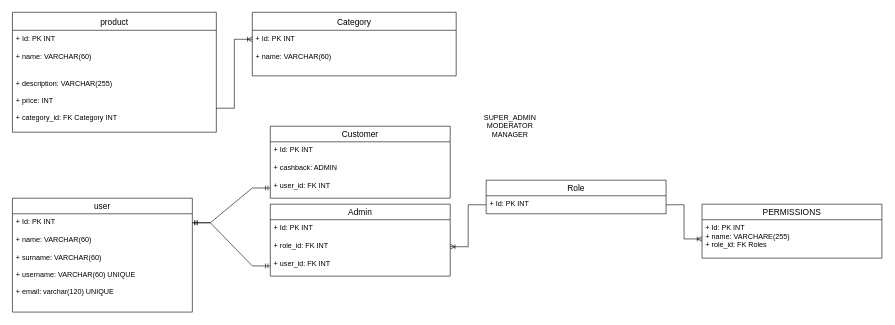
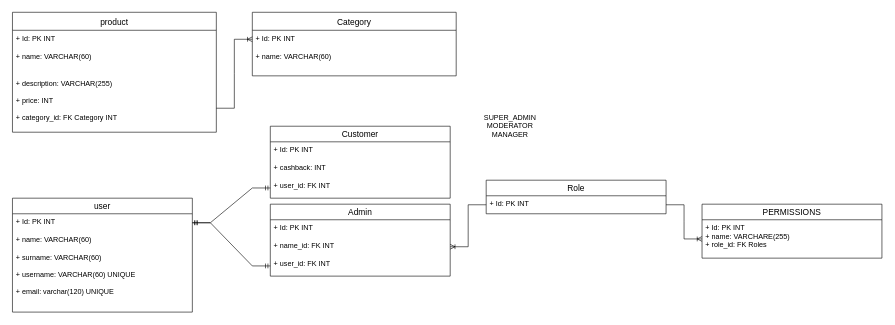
(305, 168) -> (301, 168)
(302, 246) -> (303, 246)
